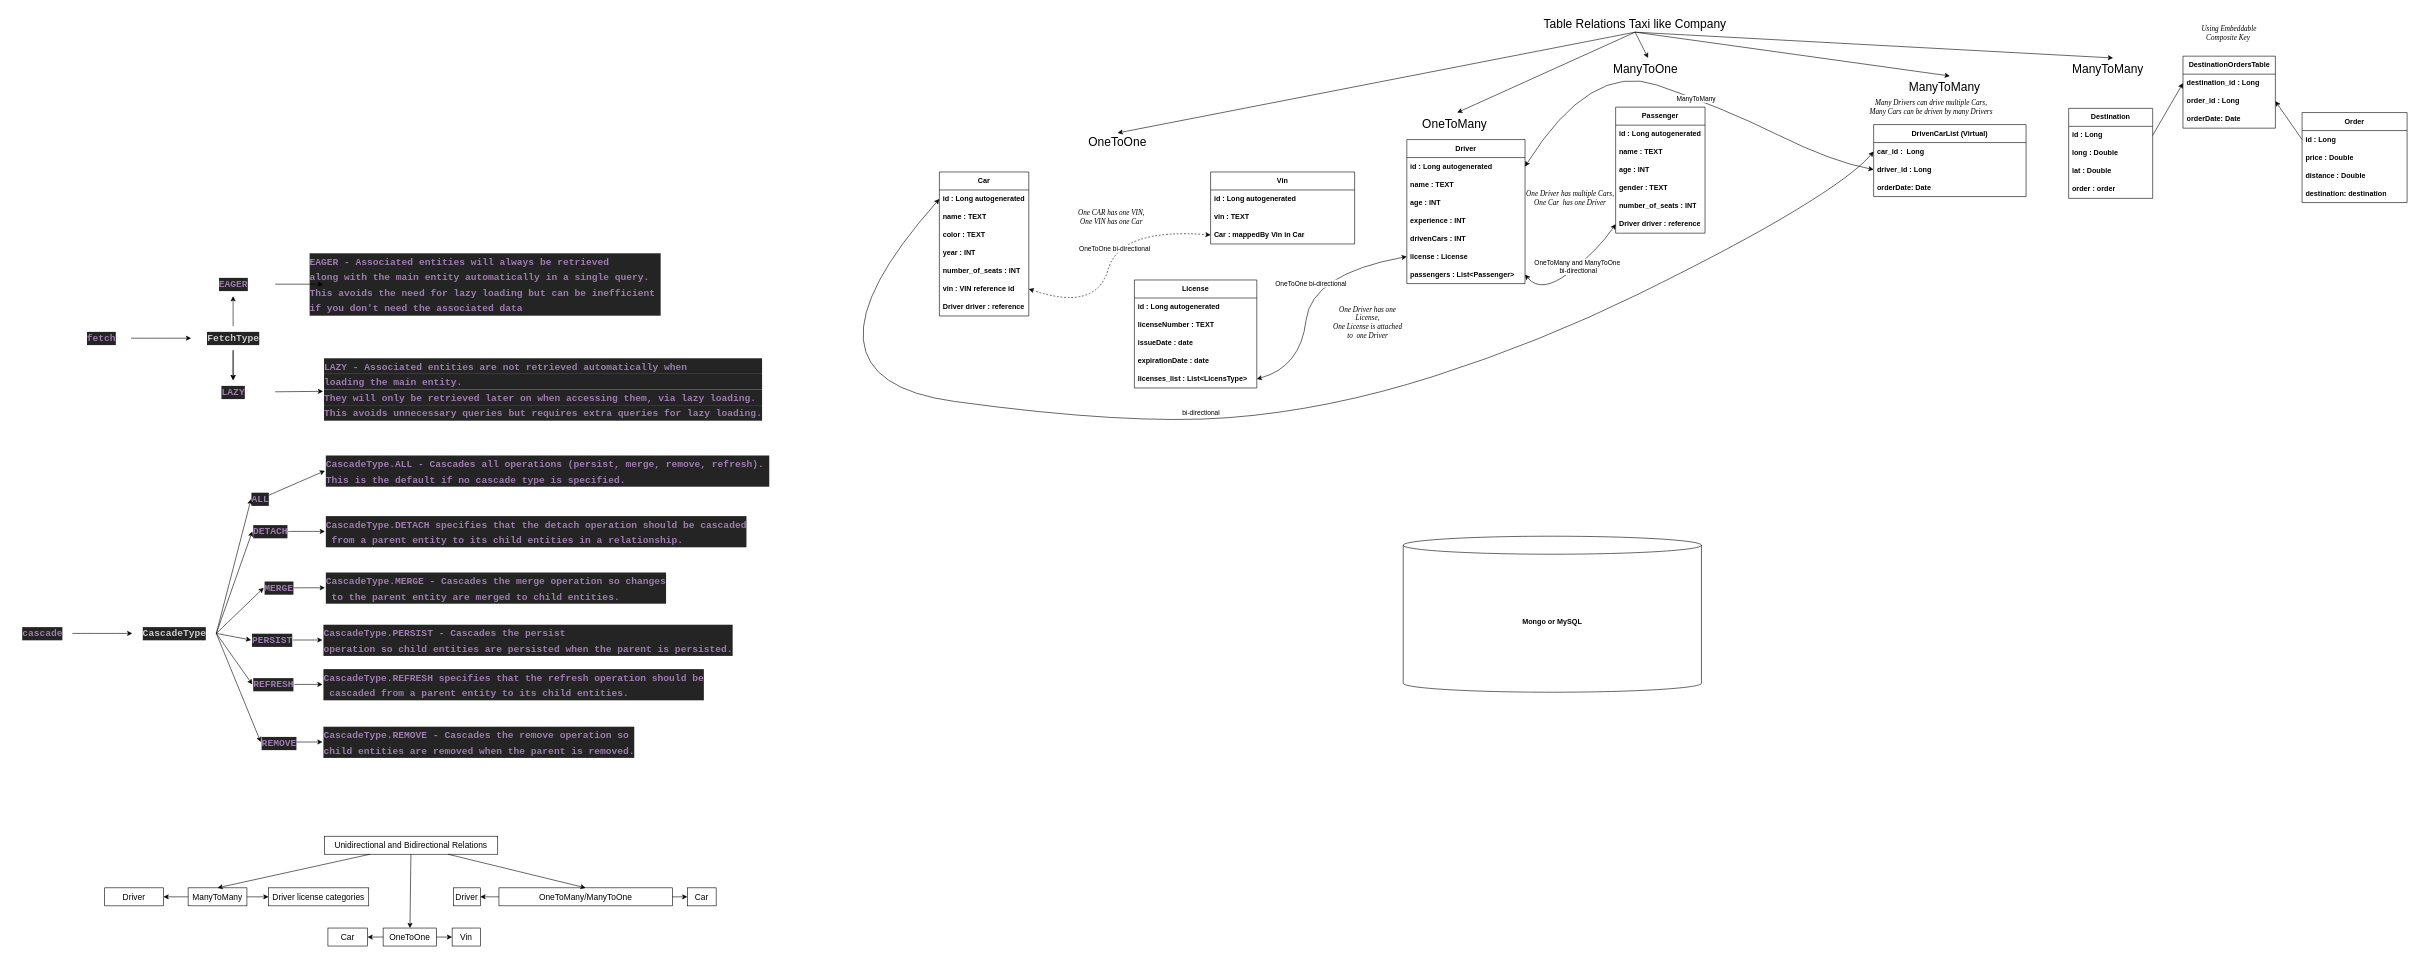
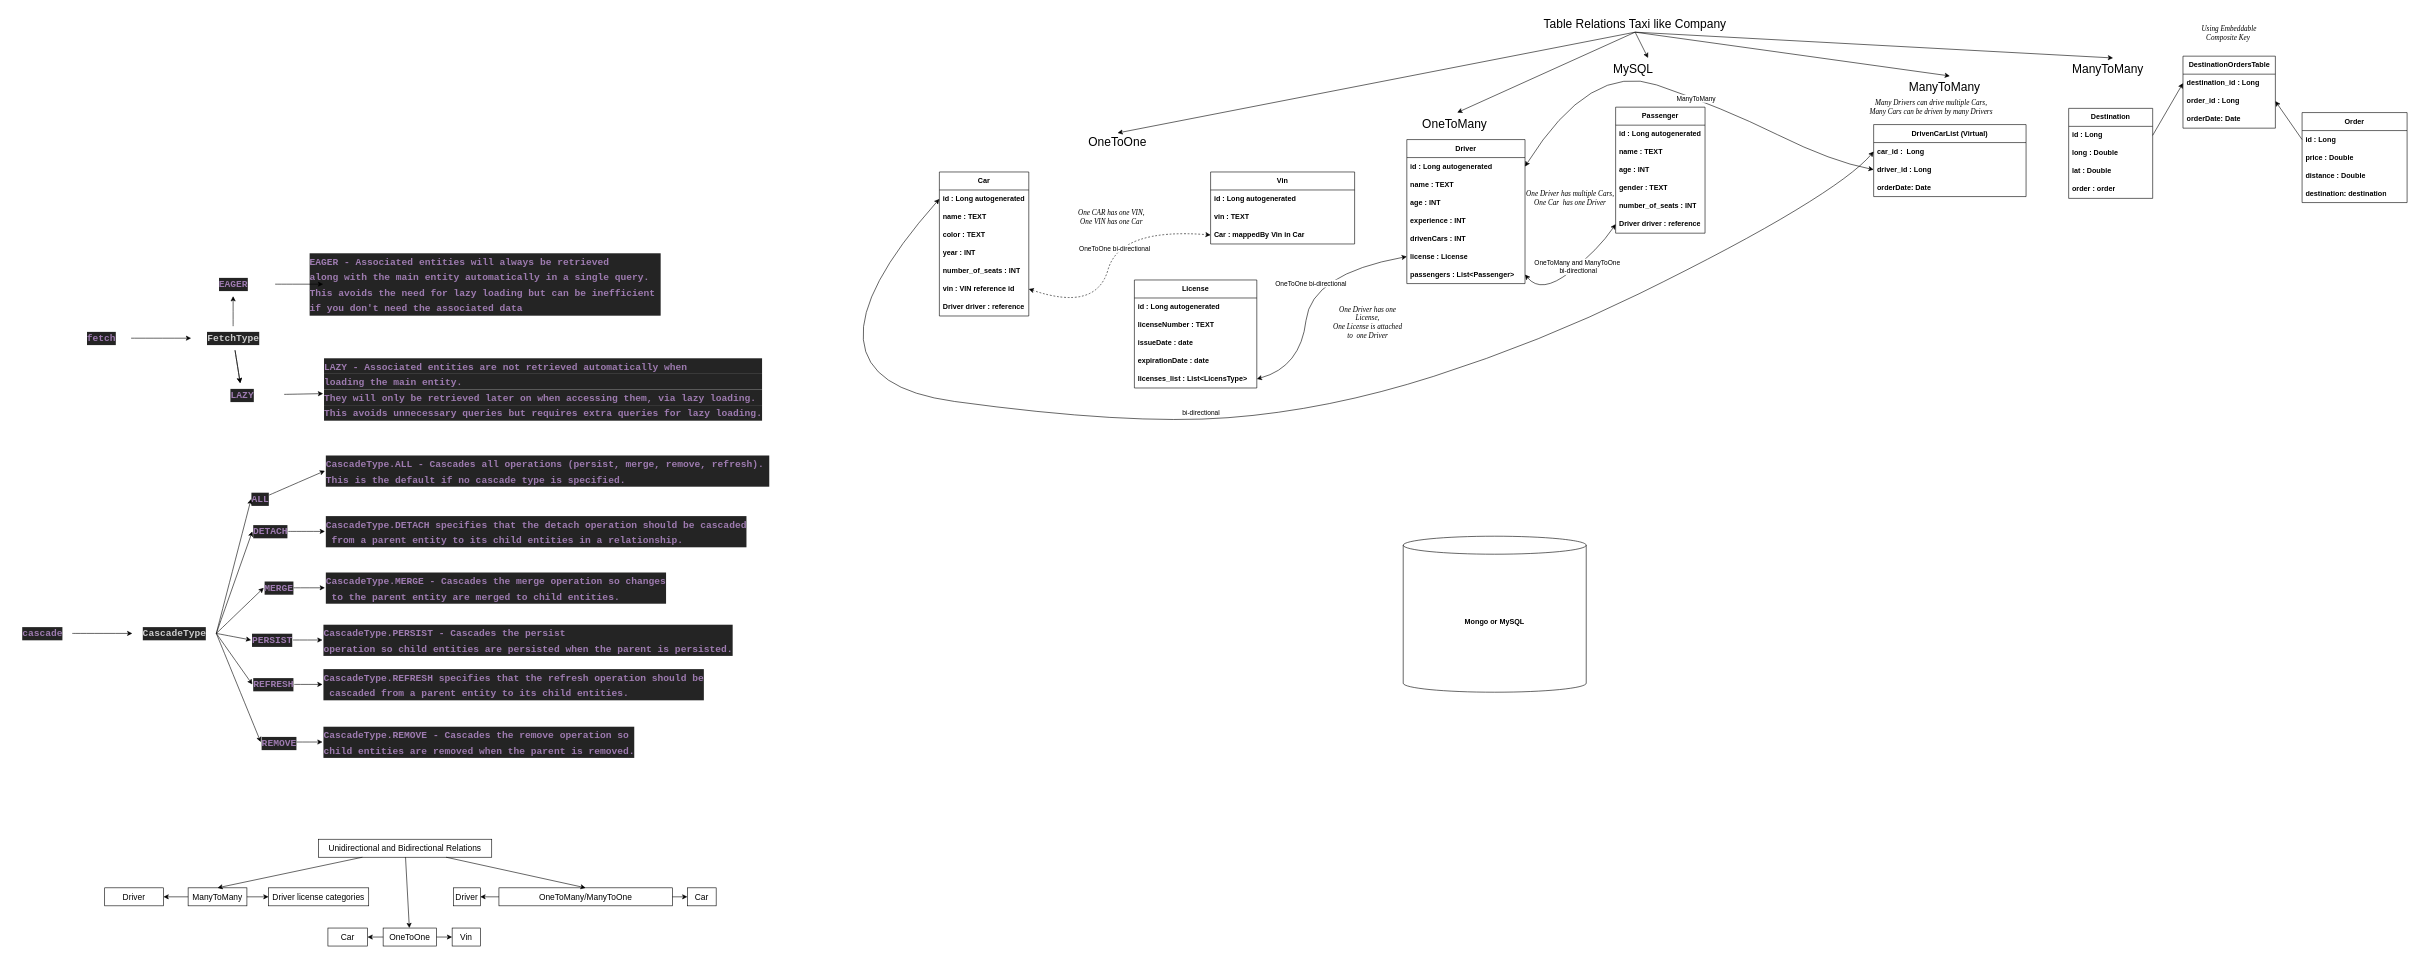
(1643, 69) -> (1630, 69)
(233, 392) -> (242, 395)
(1552, 614) -> (1495, 614)
(411, 845) -> (405, 848)
